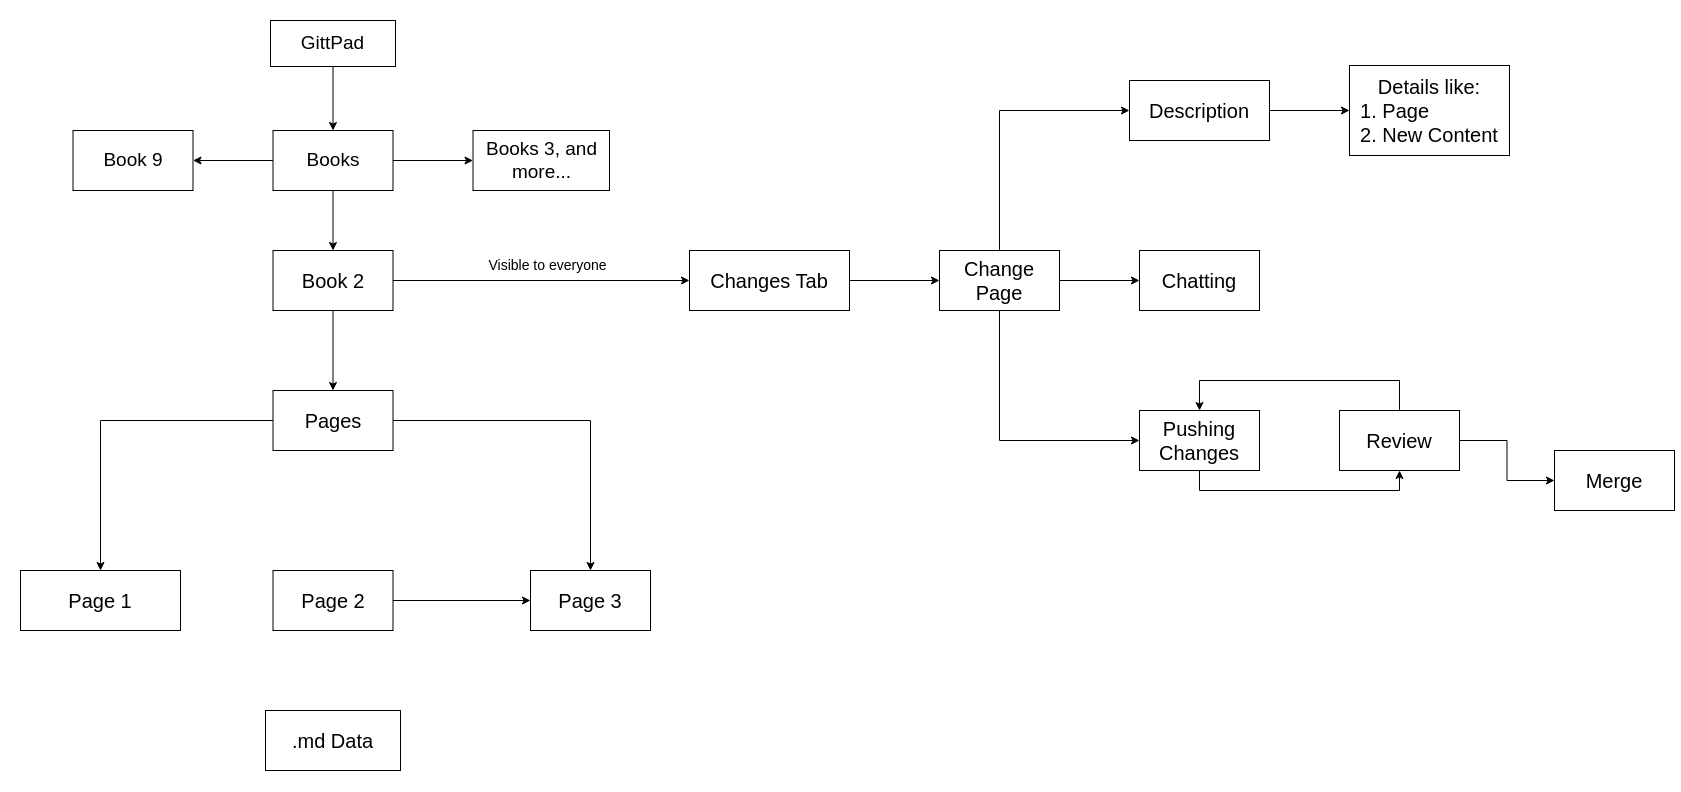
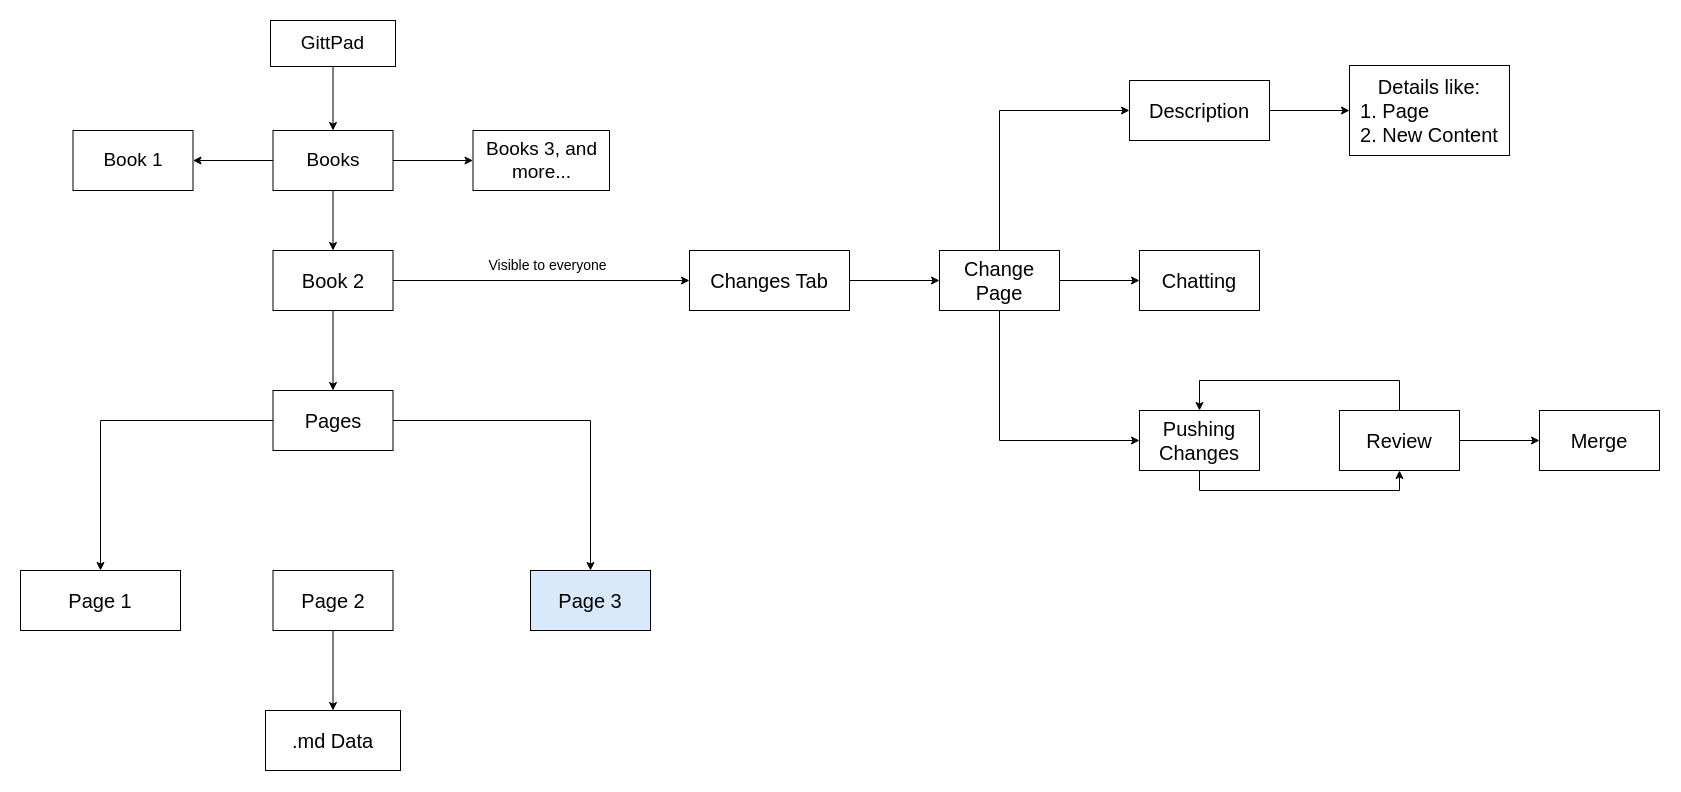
(134, 161) -> (134, 161)
(1615, 481) -> (1600, 441)
(458, 601) -> (333, 667)
(591, 601) -> (591, 601)
